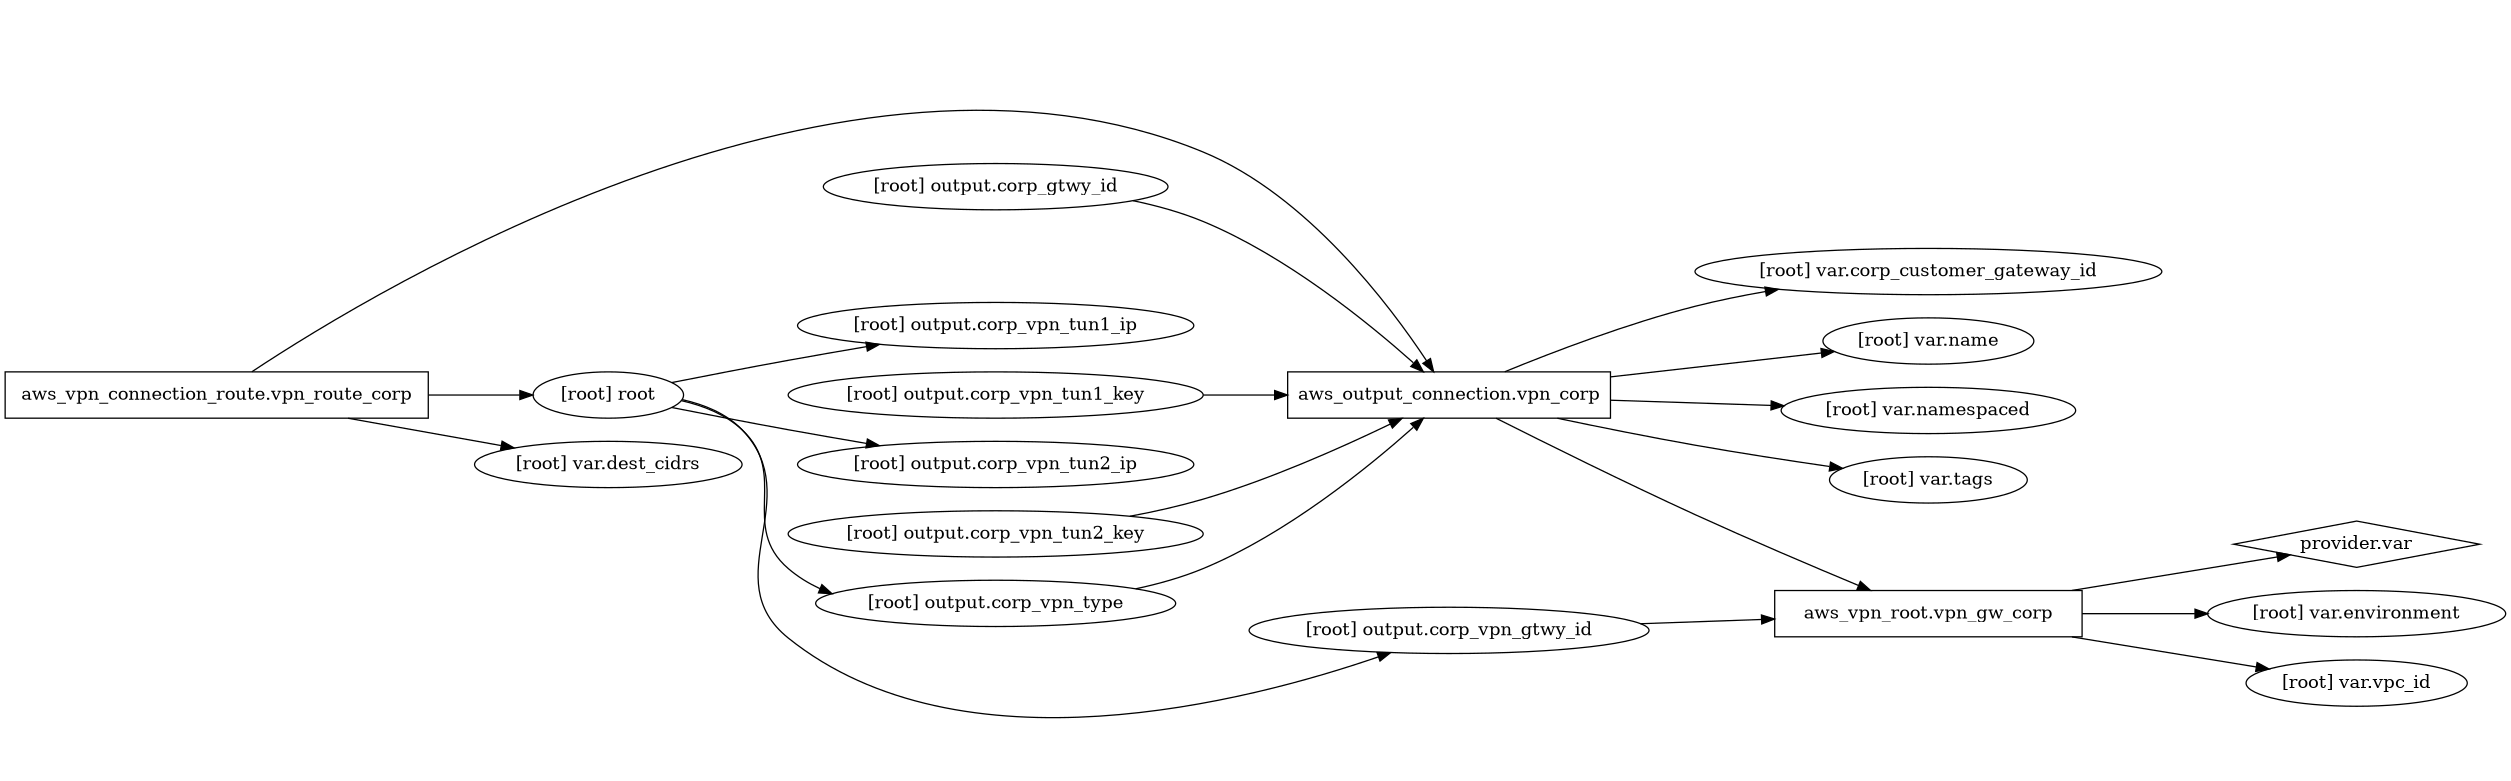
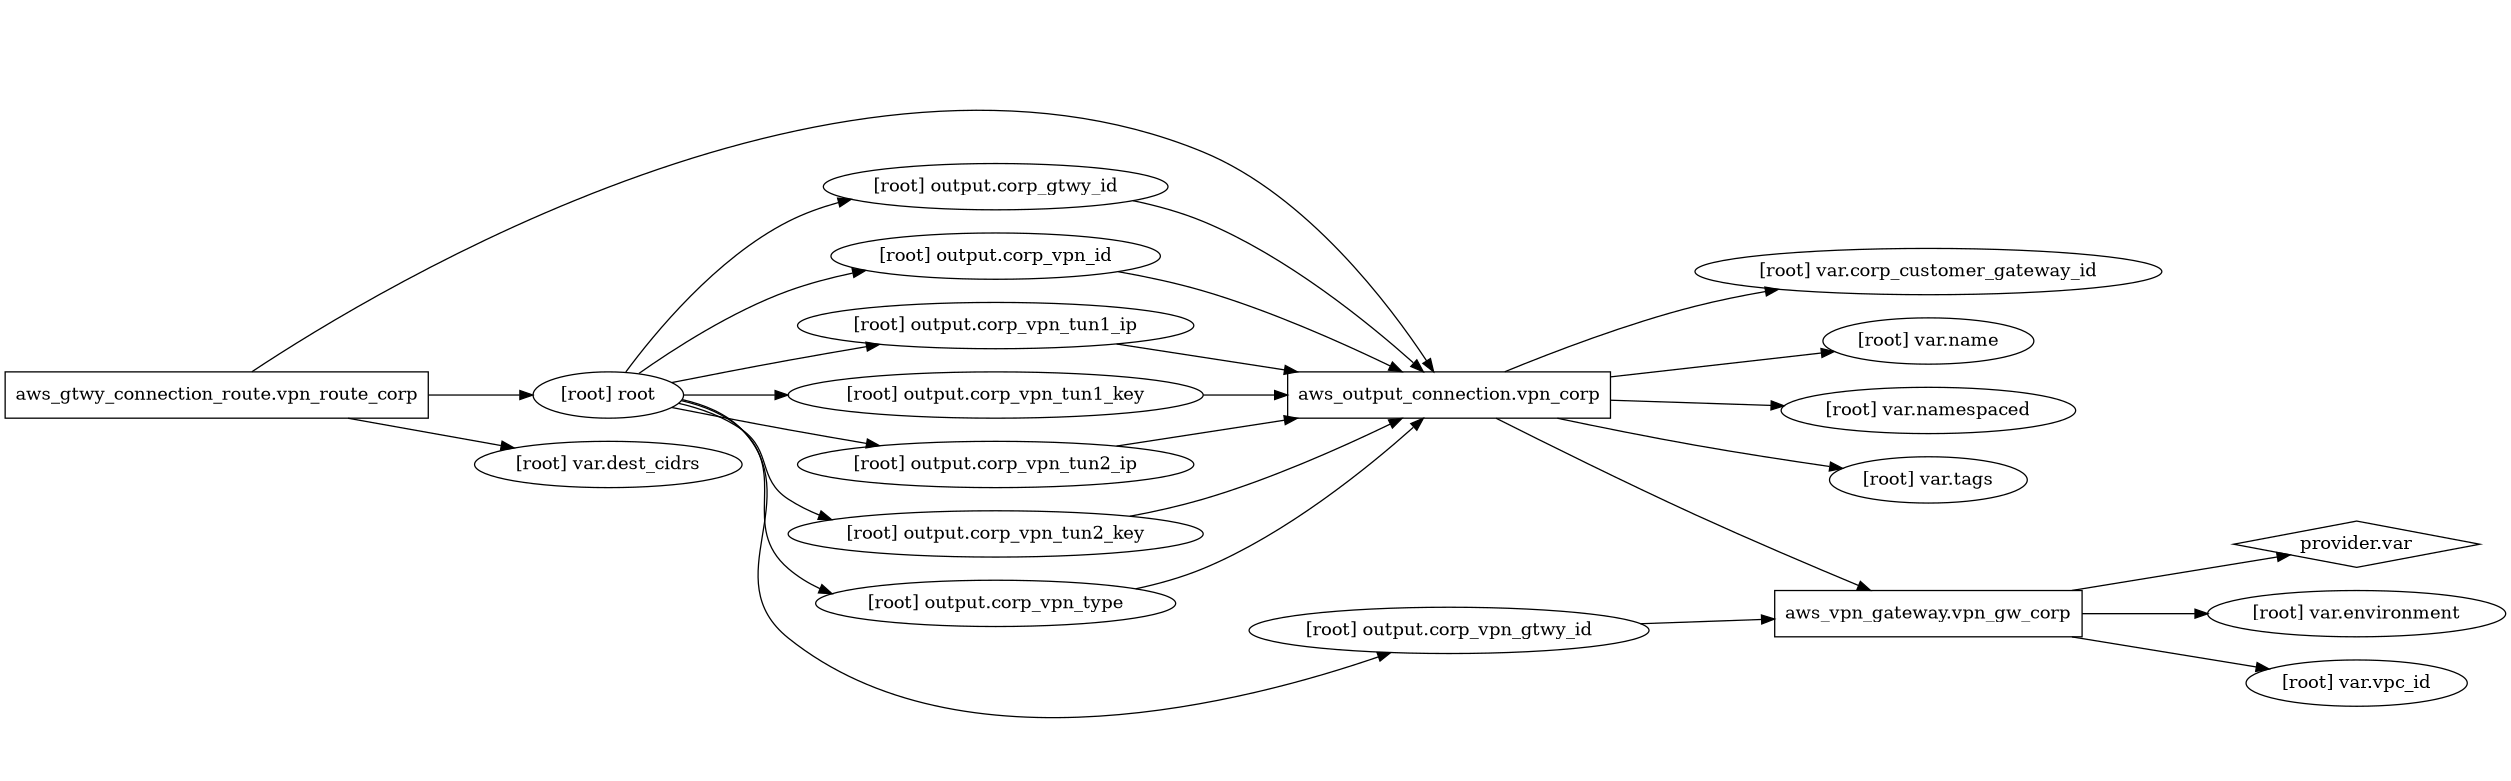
none -> (996, 256)
none -> (719, 270)
none -> (1200, 357)
(217, 395) -> (217, 395)
none -> (729, 395)
none -> (1200, 433)
none -> (776, 488)
(1928, 614) -> (1928, 614)
